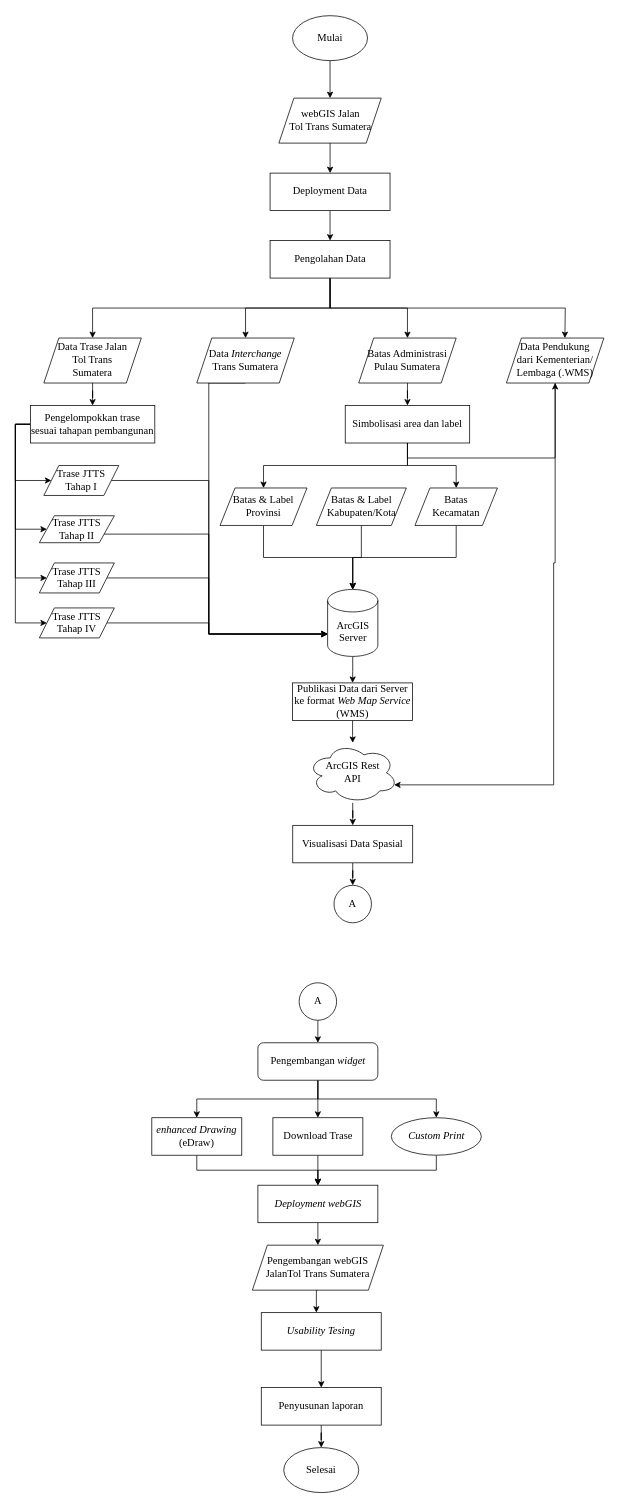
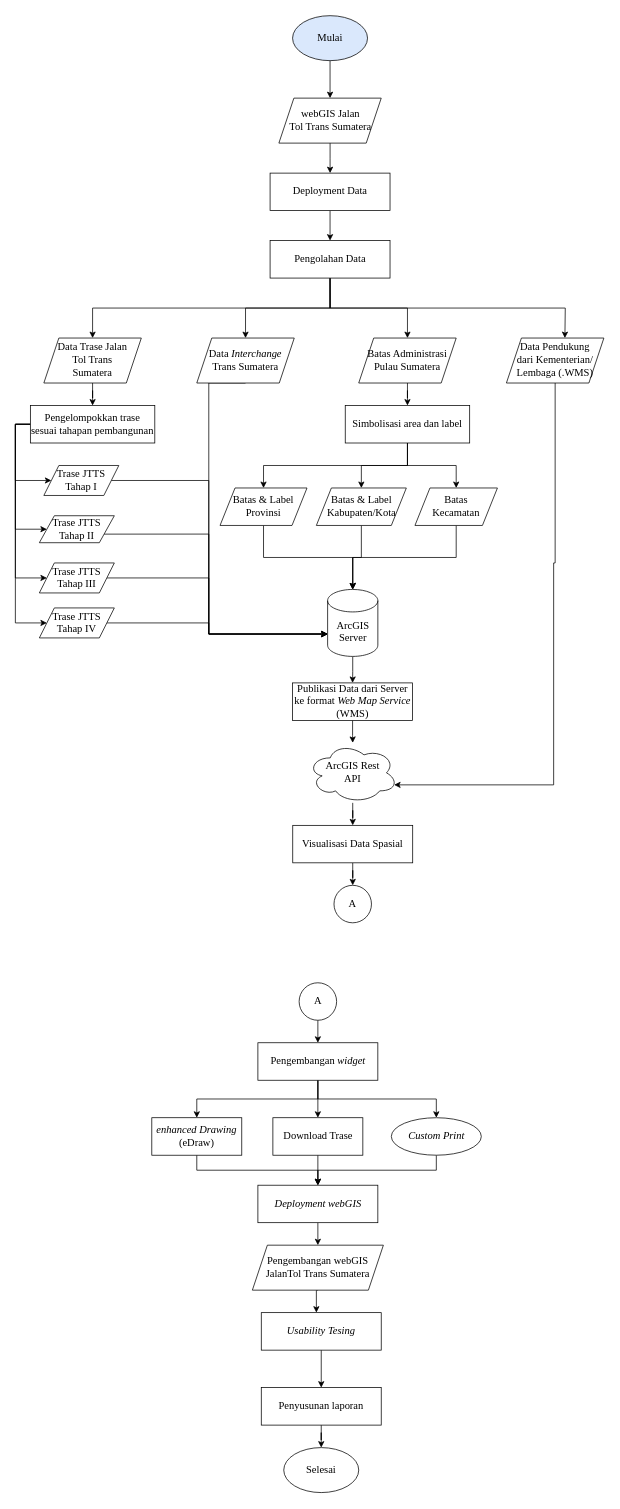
(330, 38) -> (330, 38)
(481, 458) -> (362, 475)
(318, 1062) -> (318, 1062)
